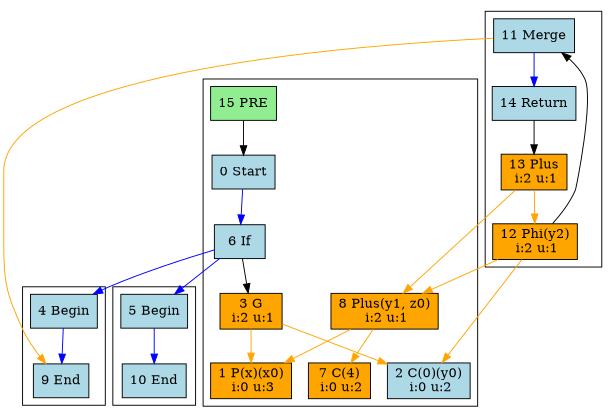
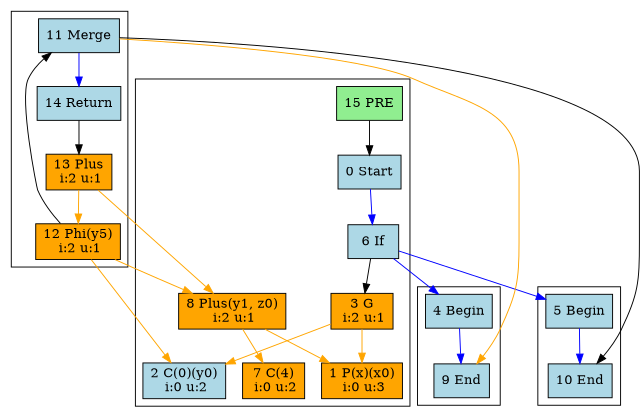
none -> (493, 80)
(535, 242) -> (78, 242)
